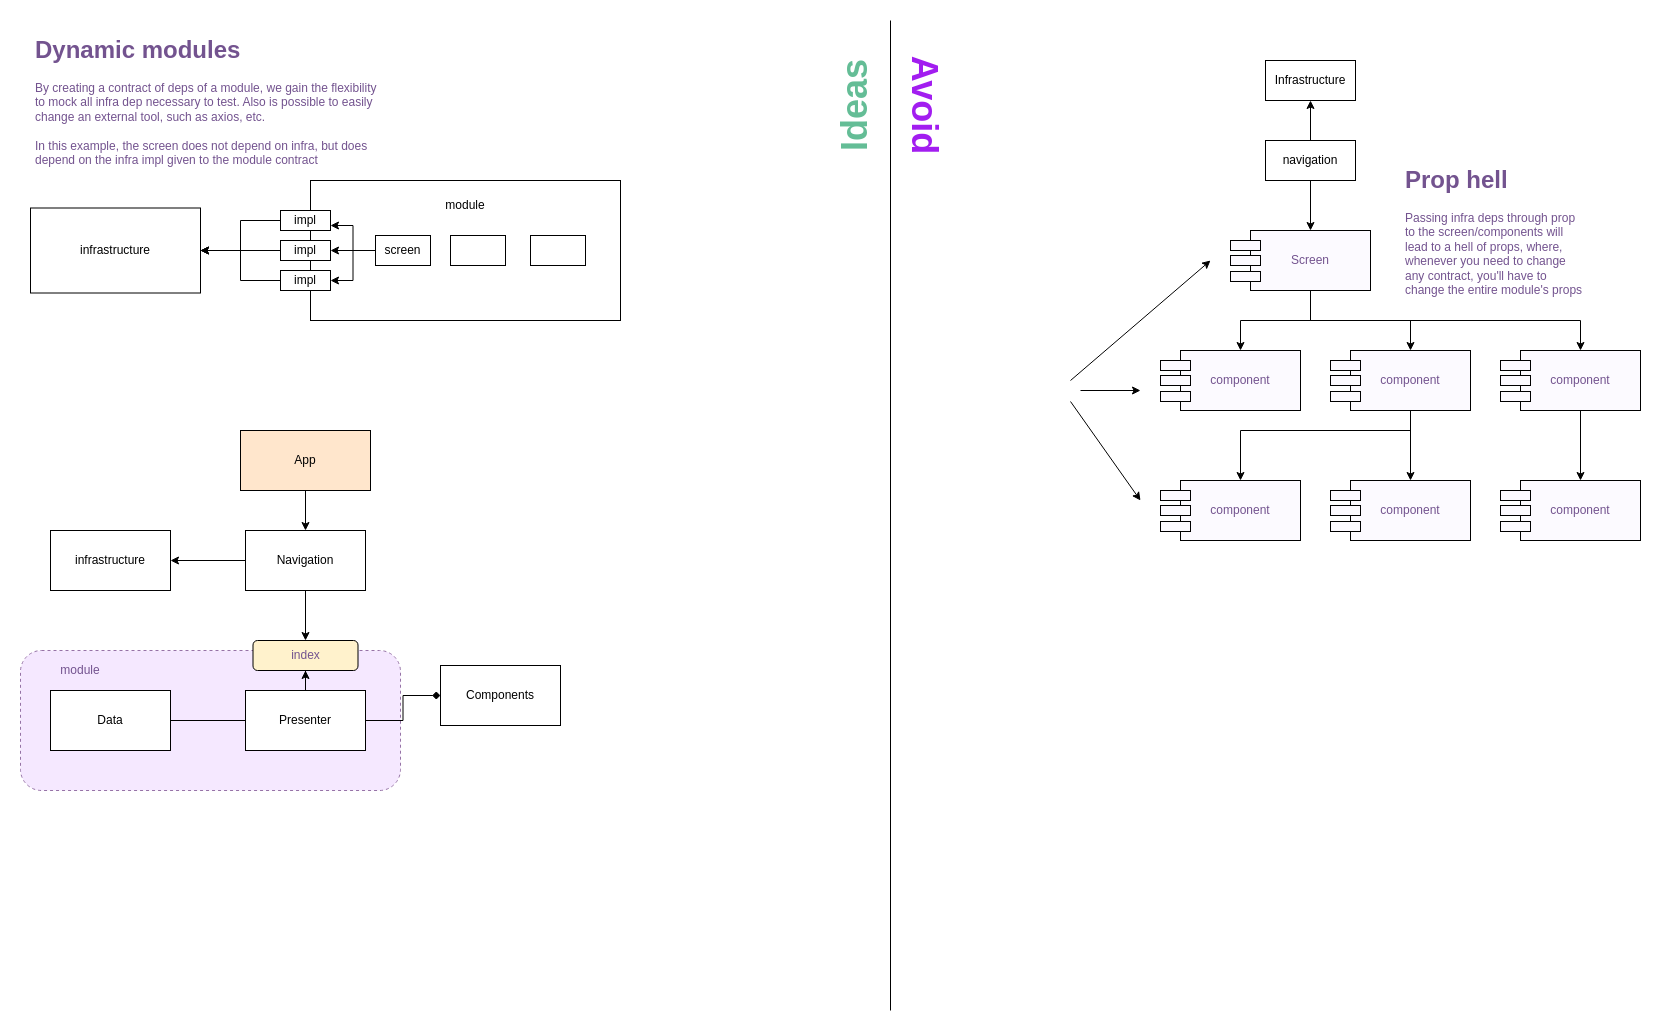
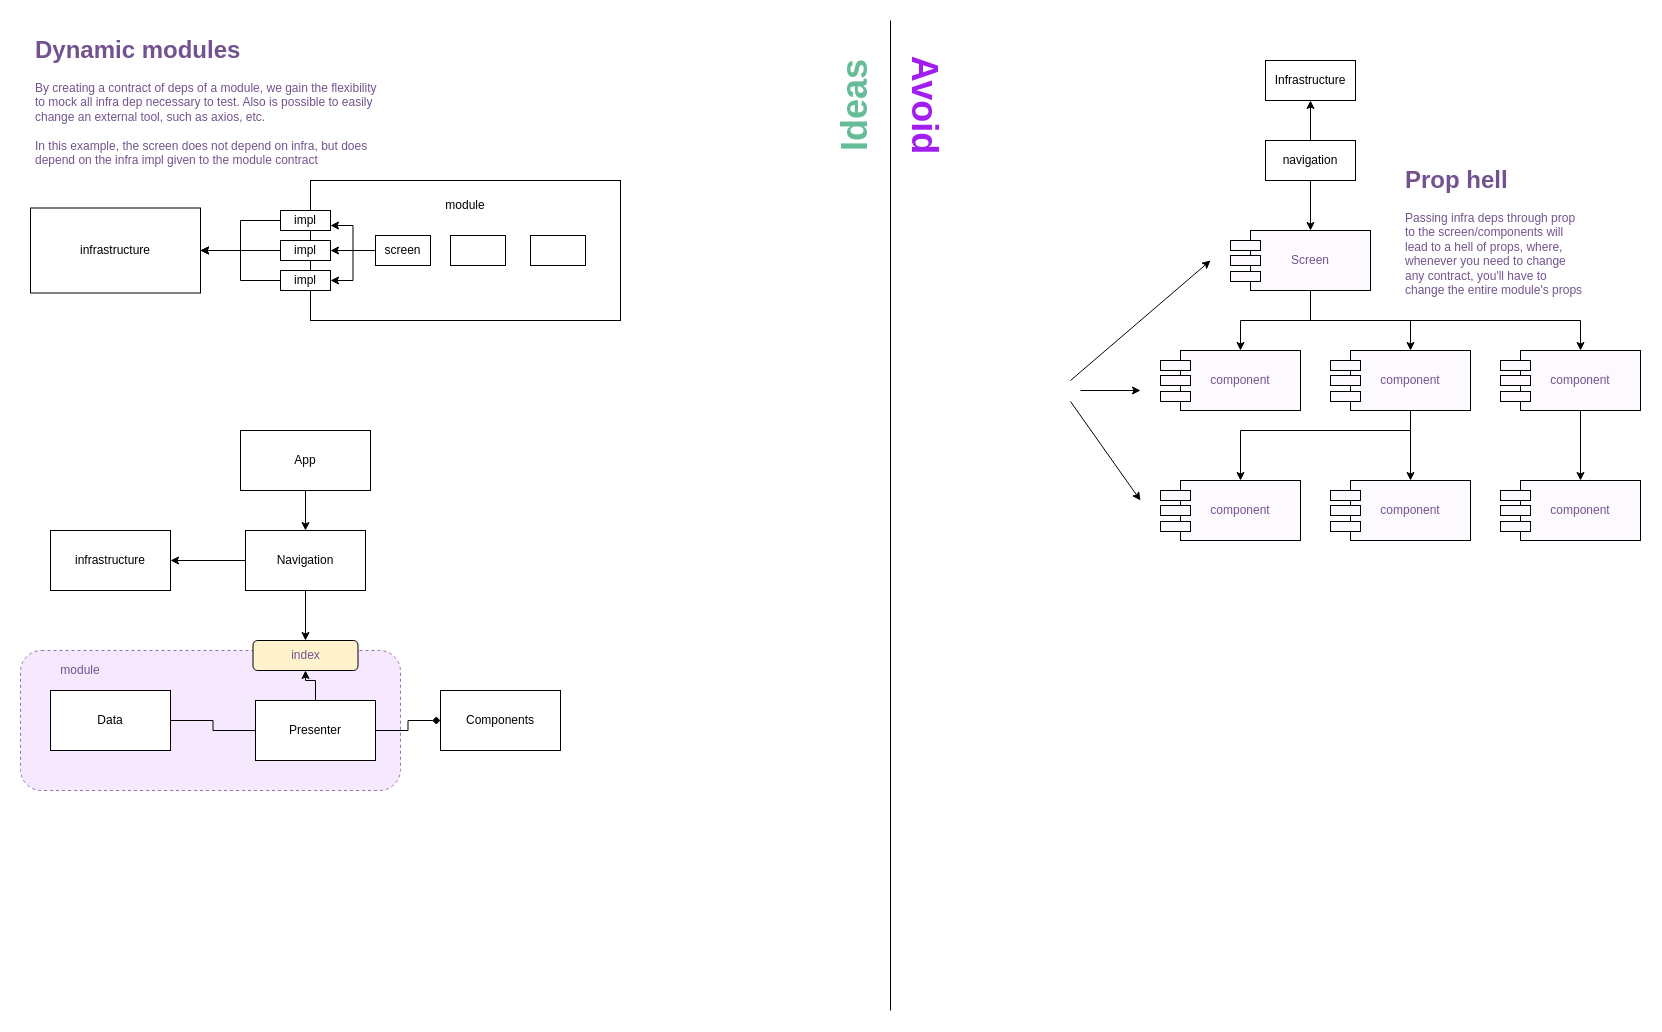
(306, 461) -> (306, 461)
(501, 696) -> (501, 721)
(306, 721) -> (316, 731)
